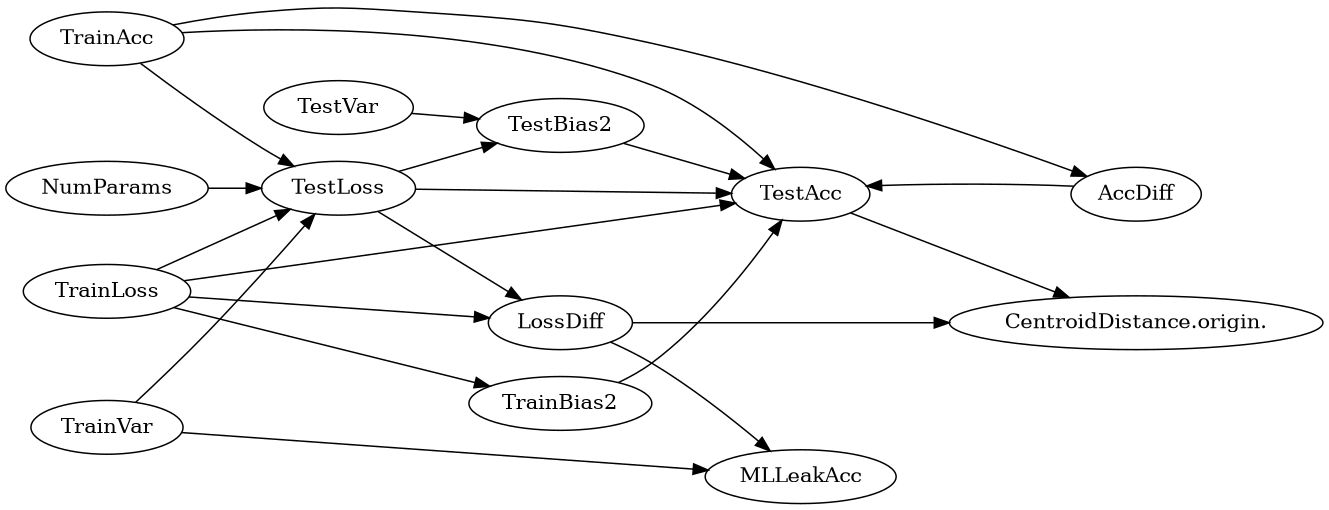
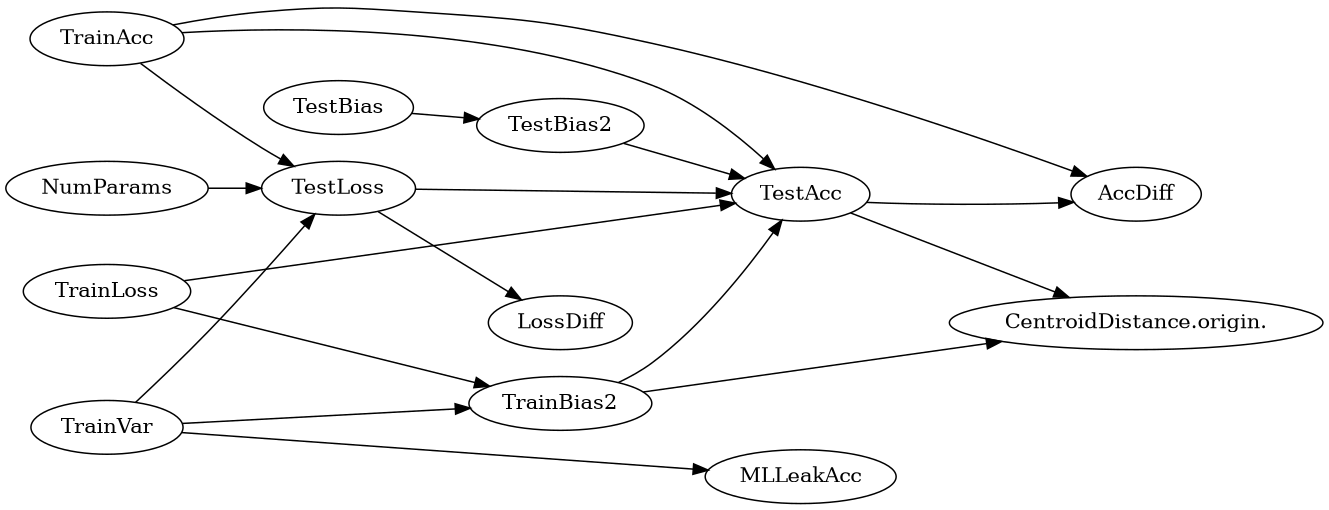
(339, 108) -> (339, 108)
(441, 159) -> none
(978, 184) -> (963, 204)
(217, 243) -> none
(332, 307) -> none
(783, 323) -> (815, 368)
(688, 387) -> none
none -> (319, 416)
